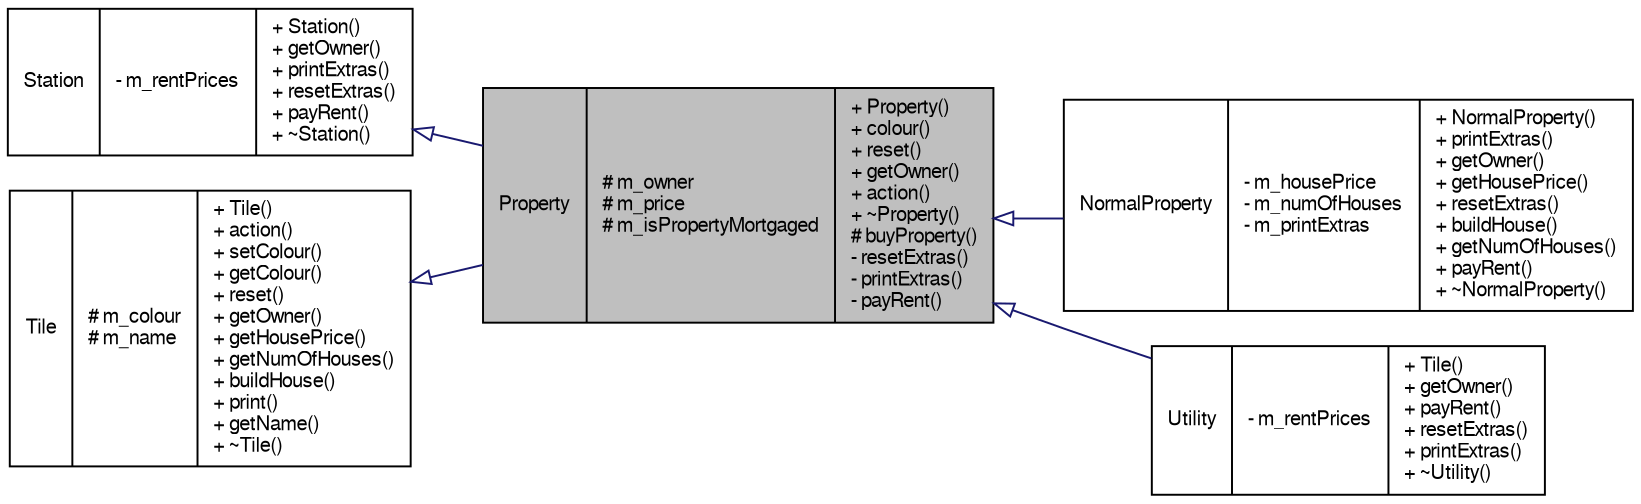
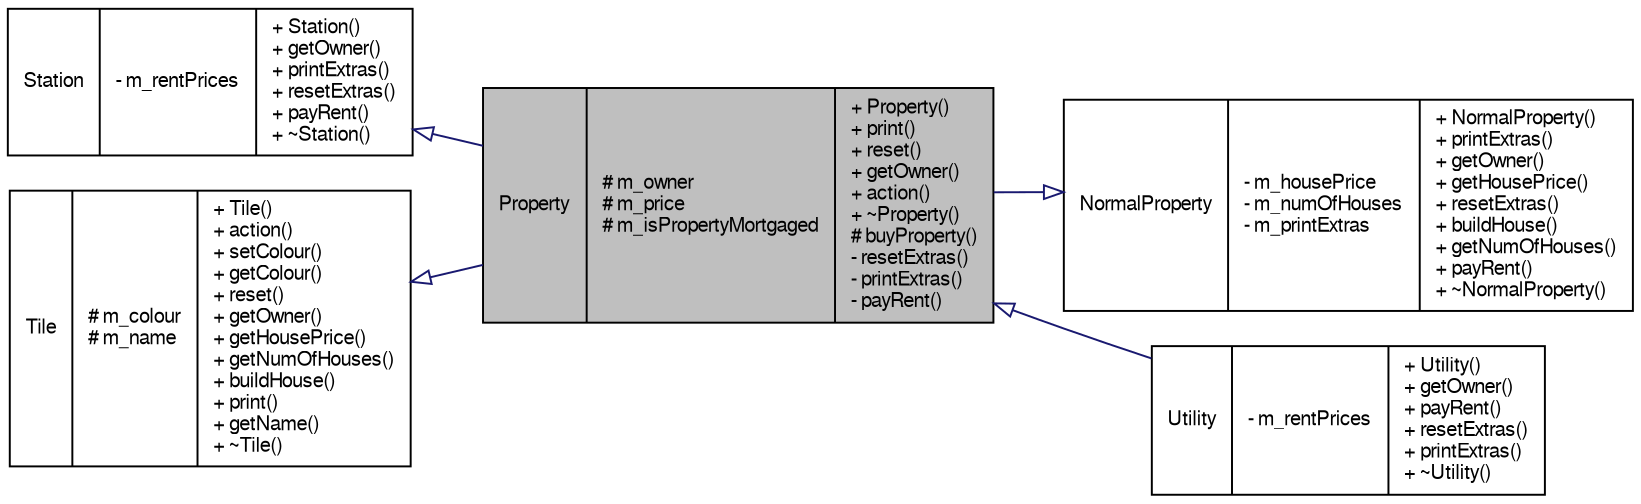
(891, 129) -> (884, 129)
(1039, 219) -> (1019, 192)
(1434, 366) -> (1443, 366)
